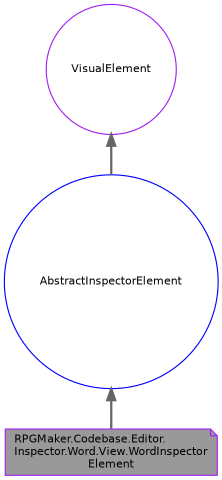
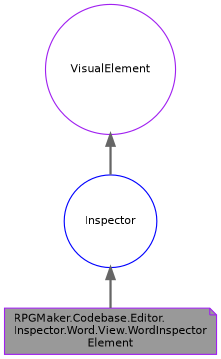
(111, 282) -> (111, 221)
